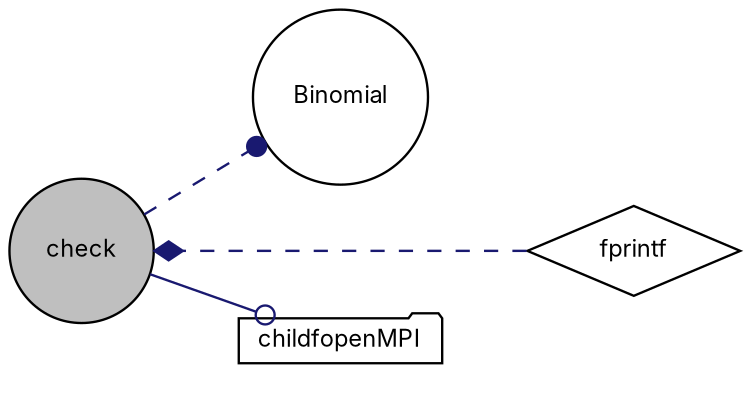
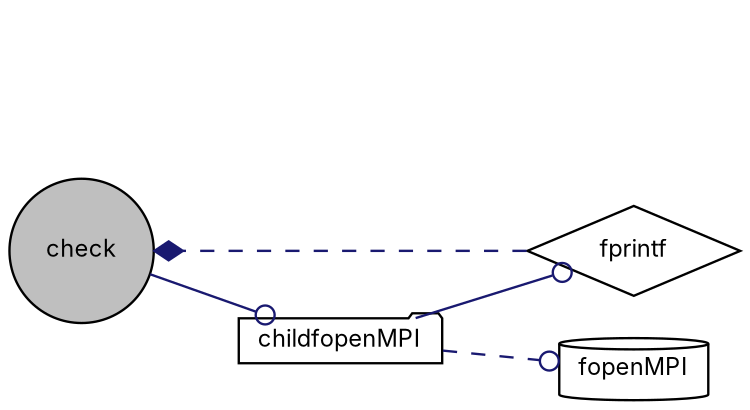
(340, 97) -> none
none -> (484, 297)
none -> (634, 369)
